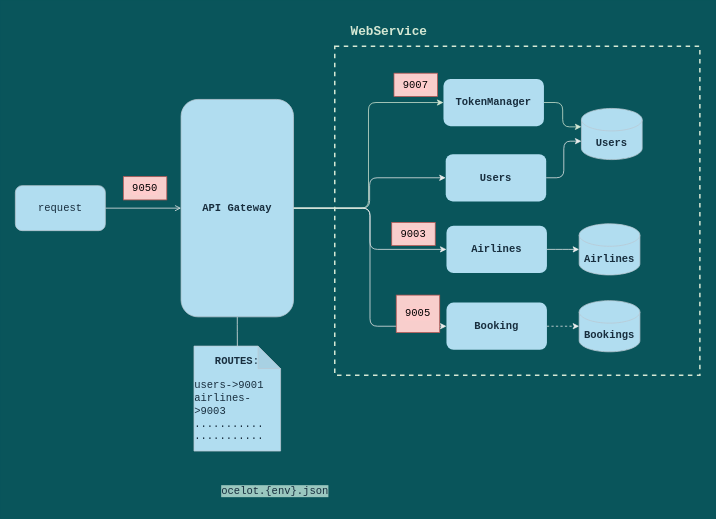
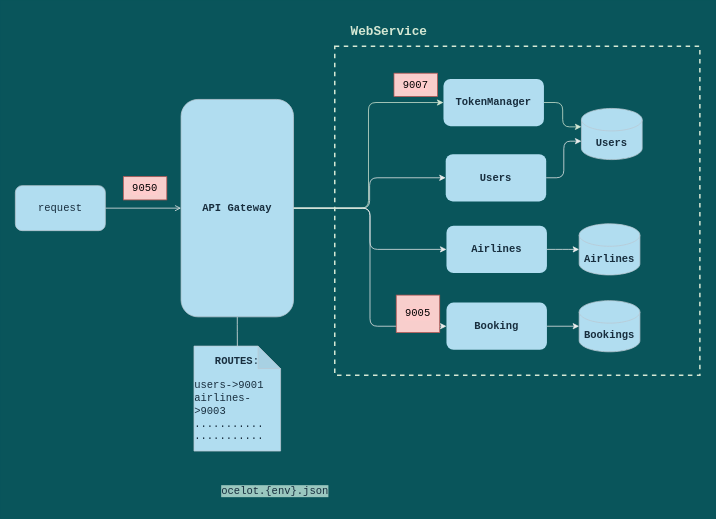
(414, 234) -> none
(560, 326) -> (560, 326)
